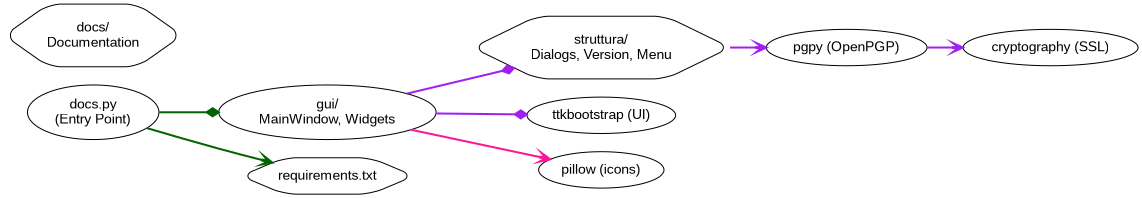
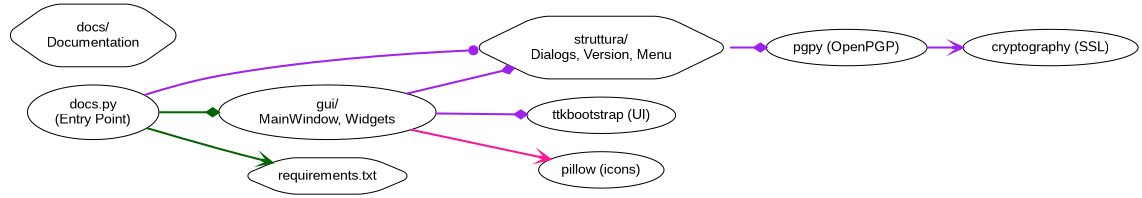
(743, 48) -> (743, 48)
none -> (305, 63)
